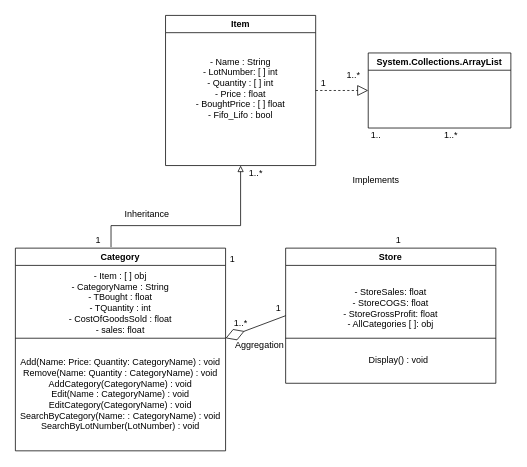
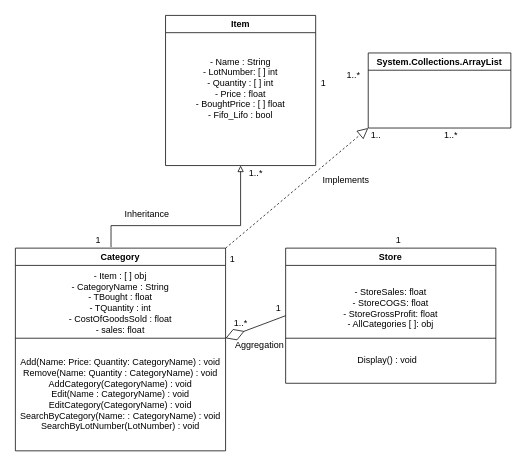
(337, 90) -> none
(375, 180) -> (345, 180)
none -> (292, 192)
(398, 360) -> (387, 360)
